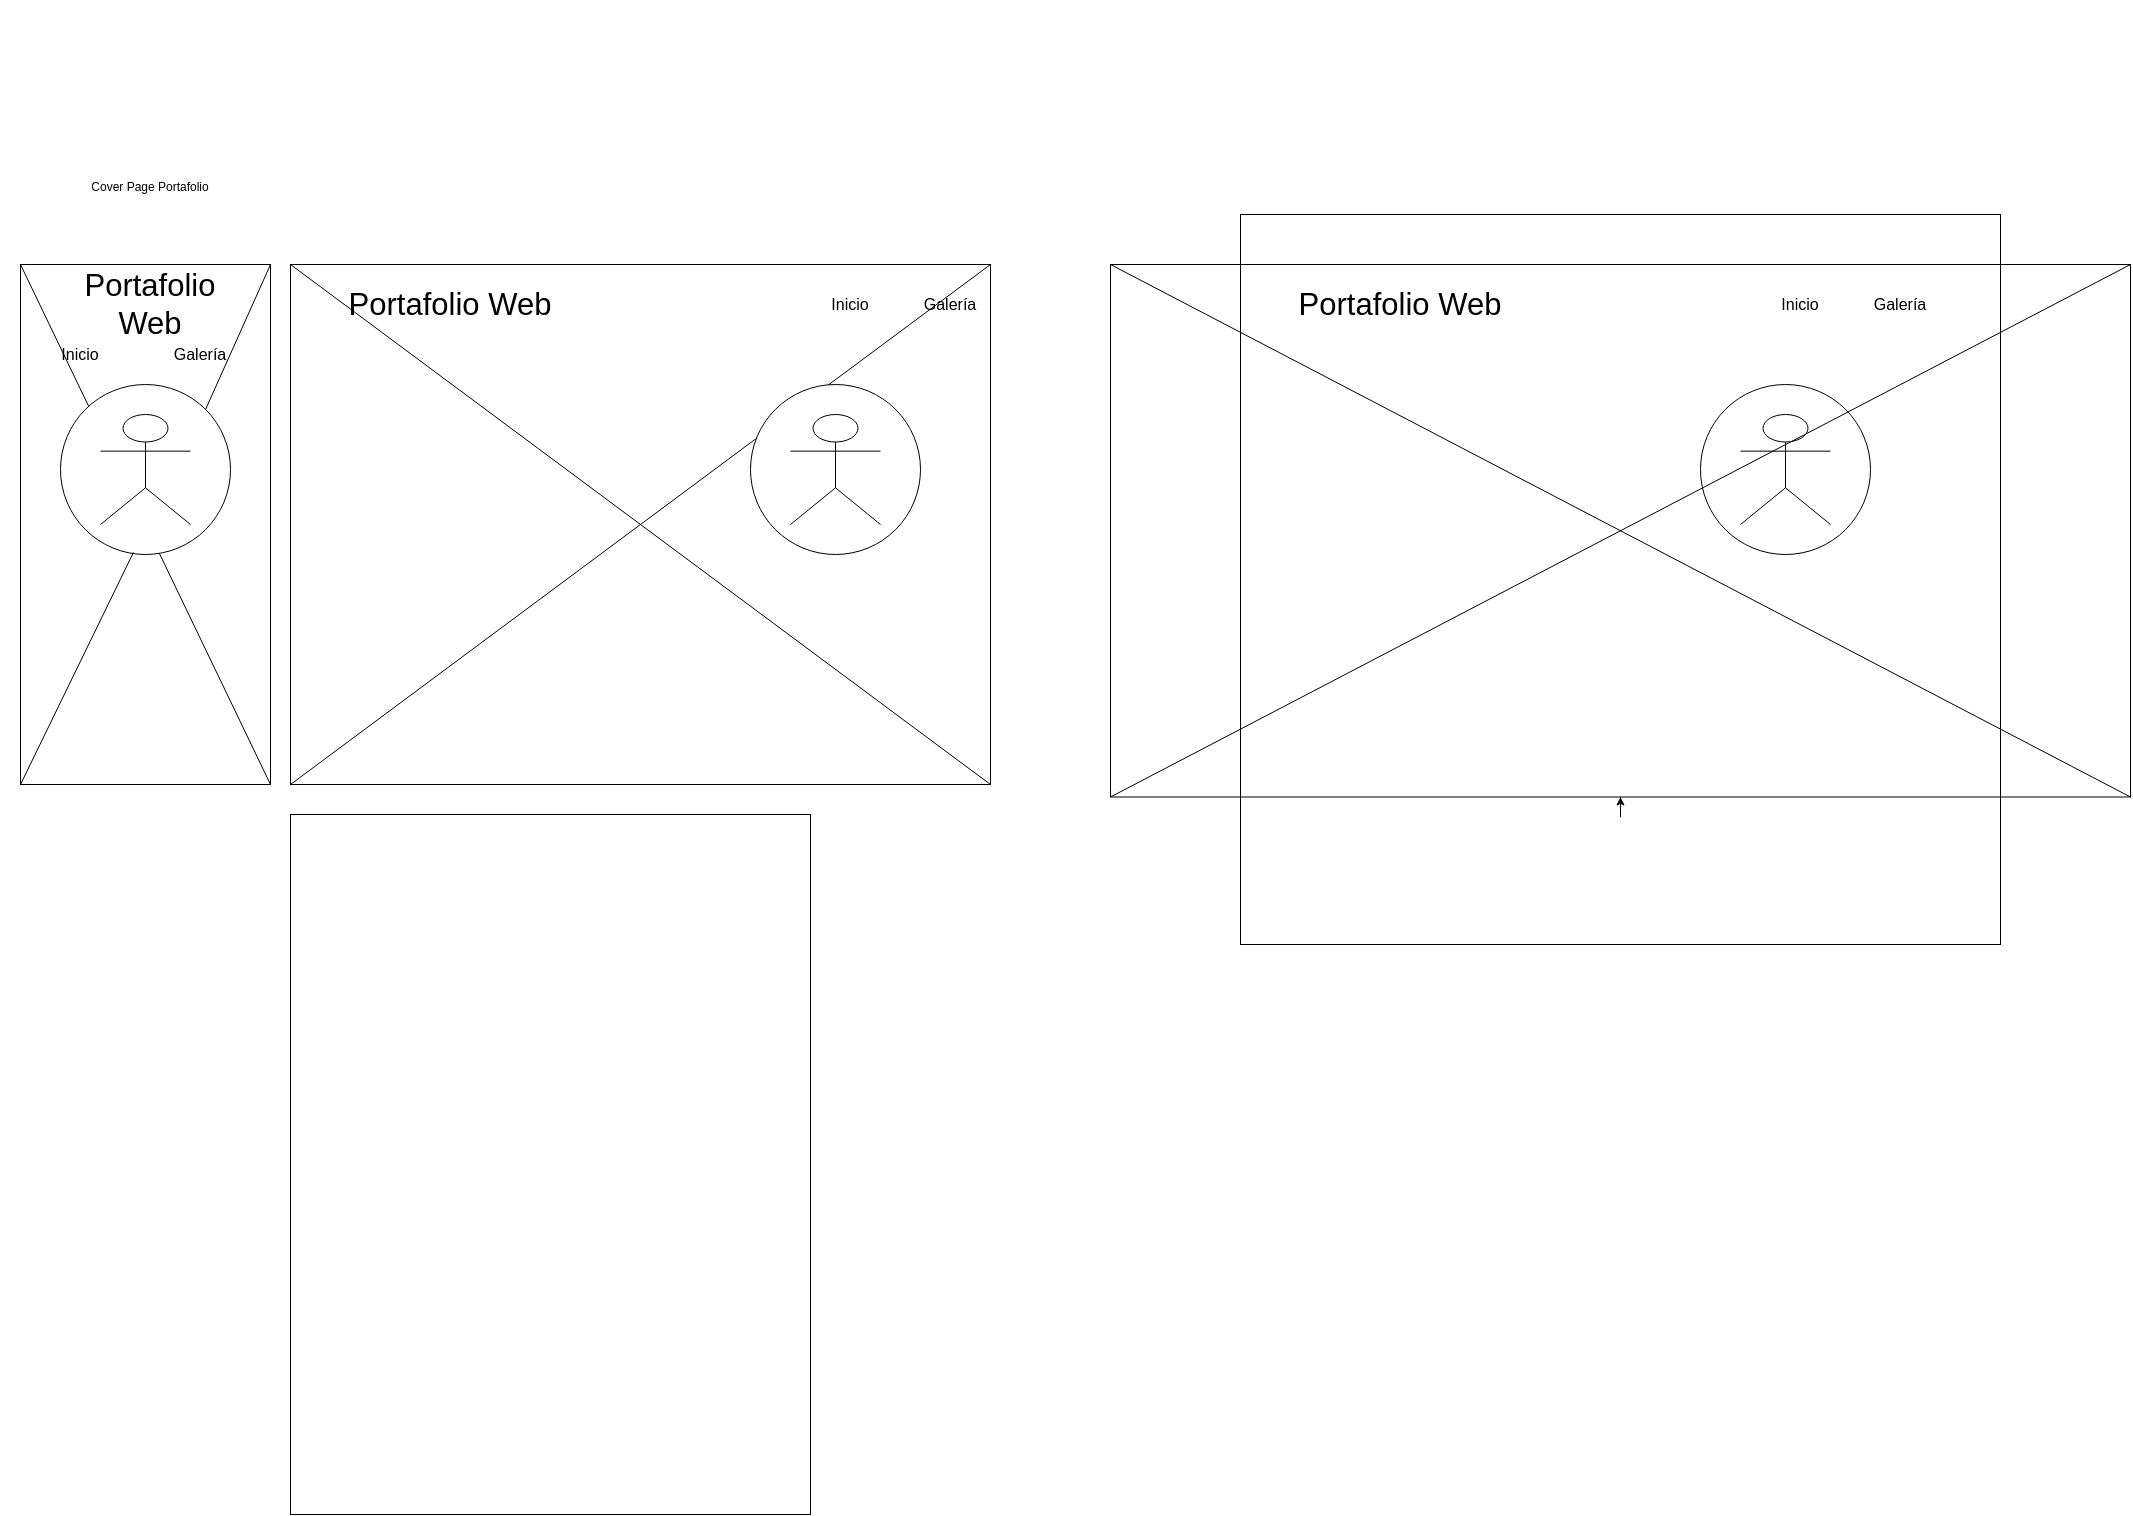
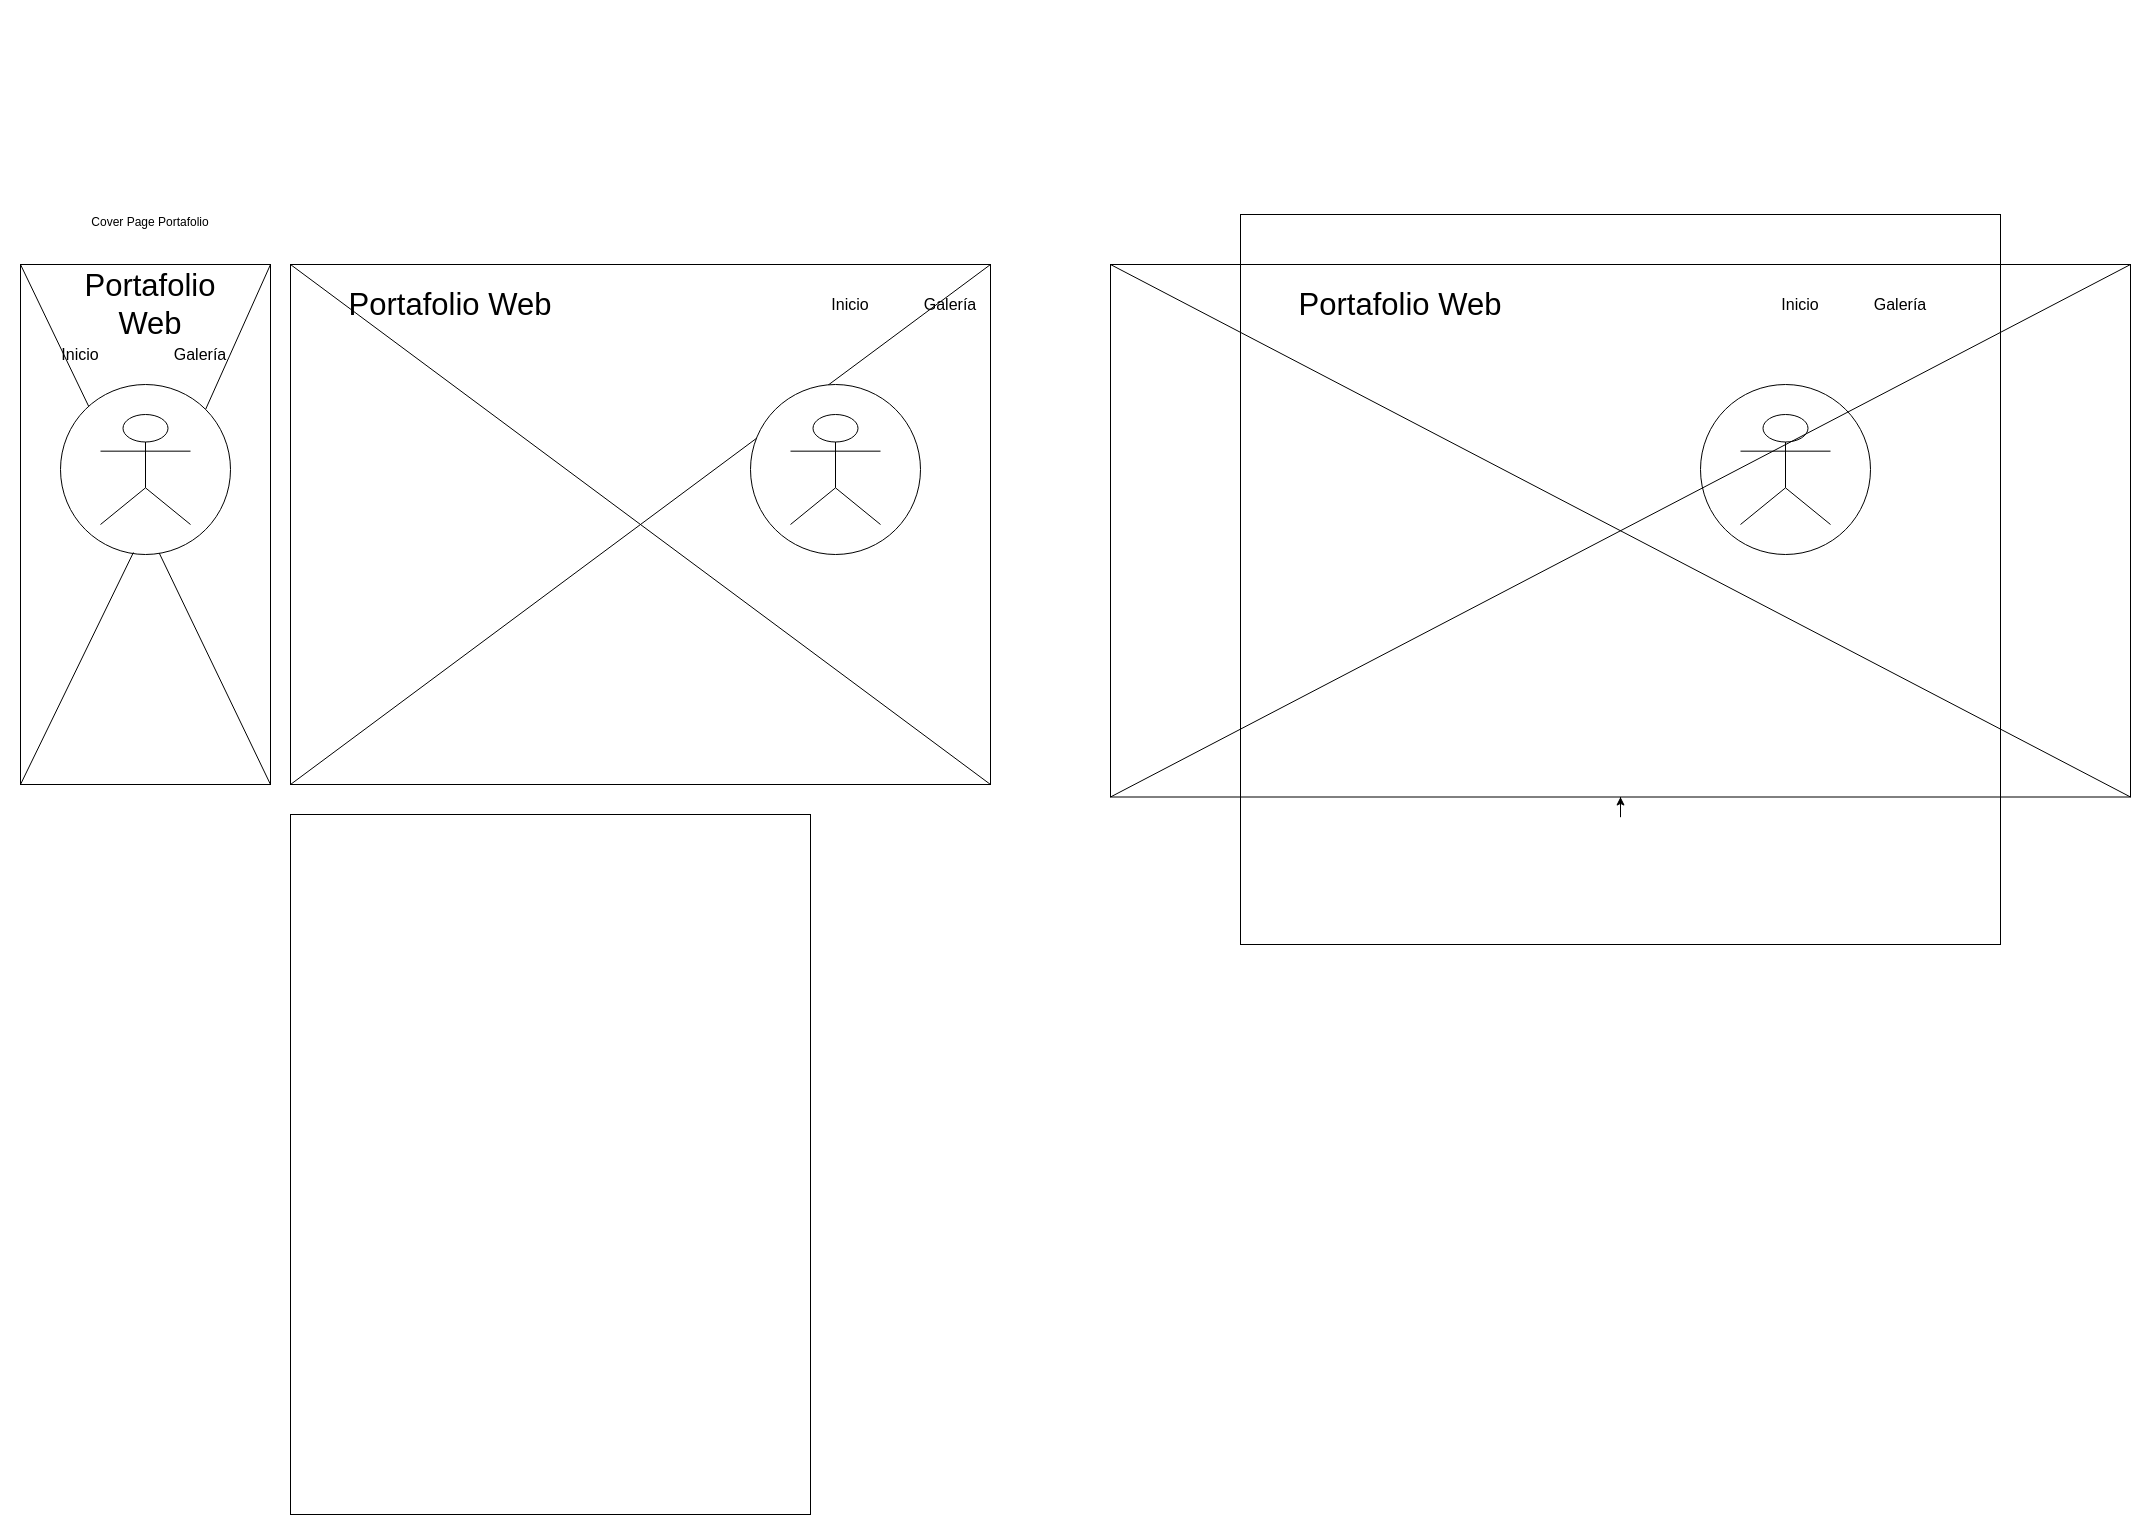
(151, 187) -> (151, 222)
